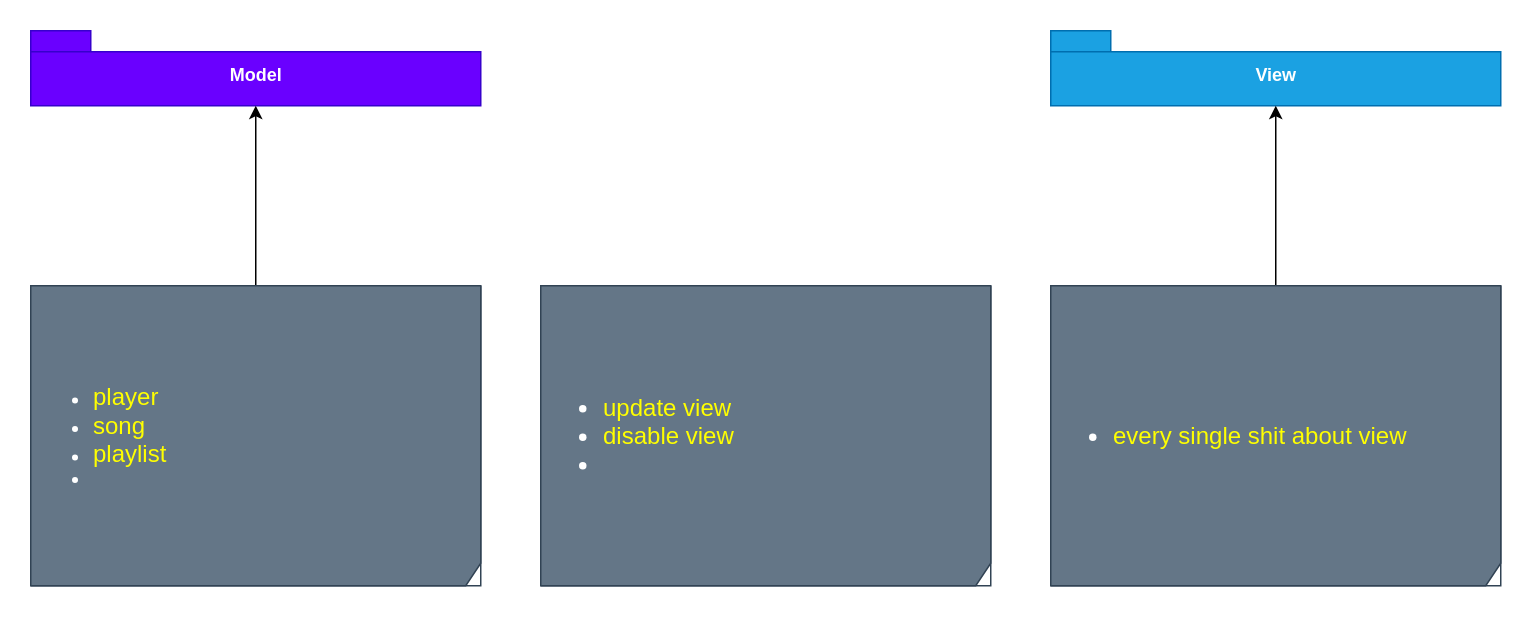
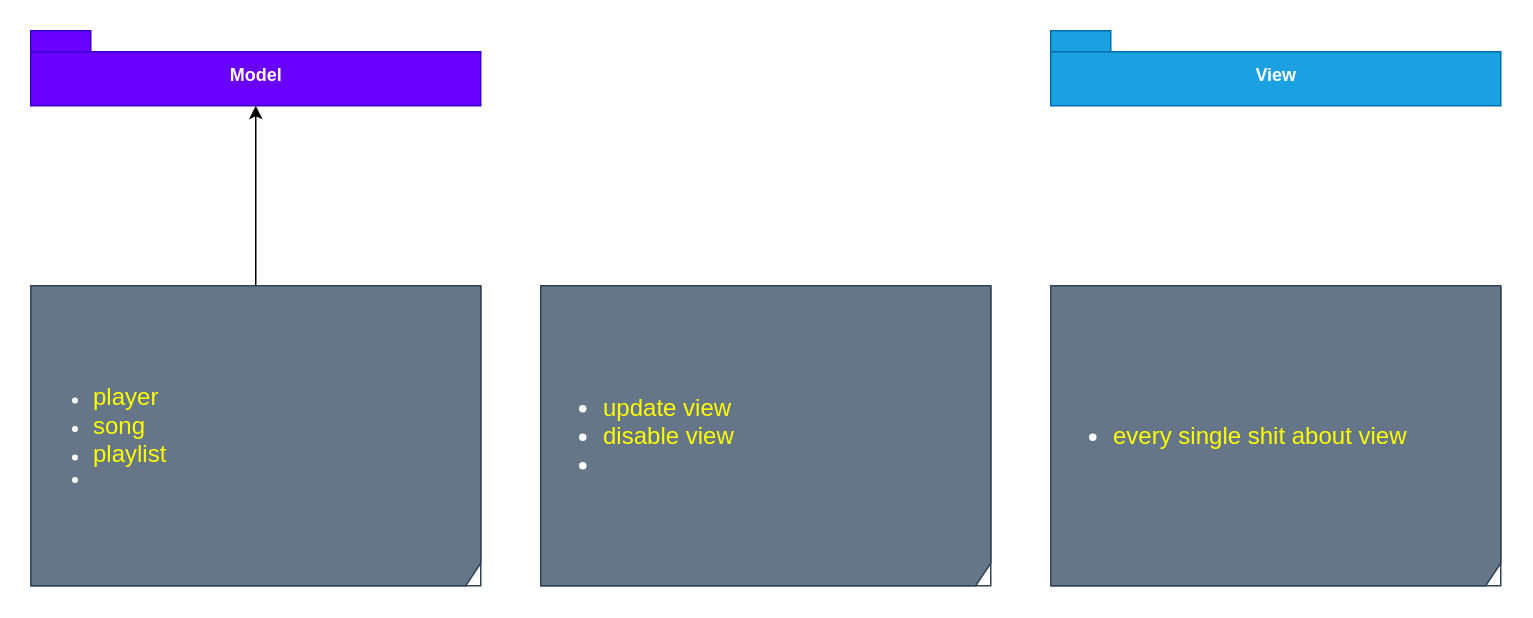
(1276, 201) -> none
